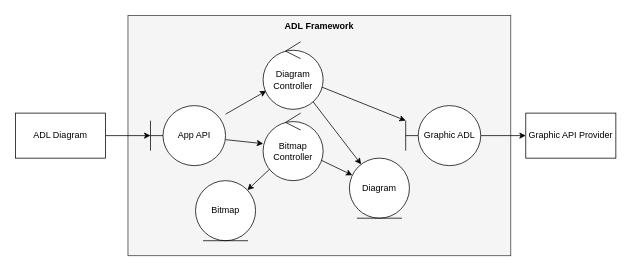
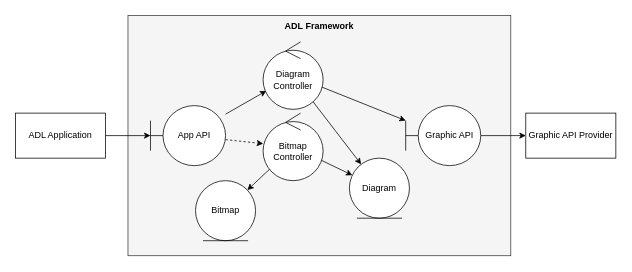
(60, 135) -> (60, 135)
(449, 135) -> (449, 135)
(241, 141) -> (241, 141)
